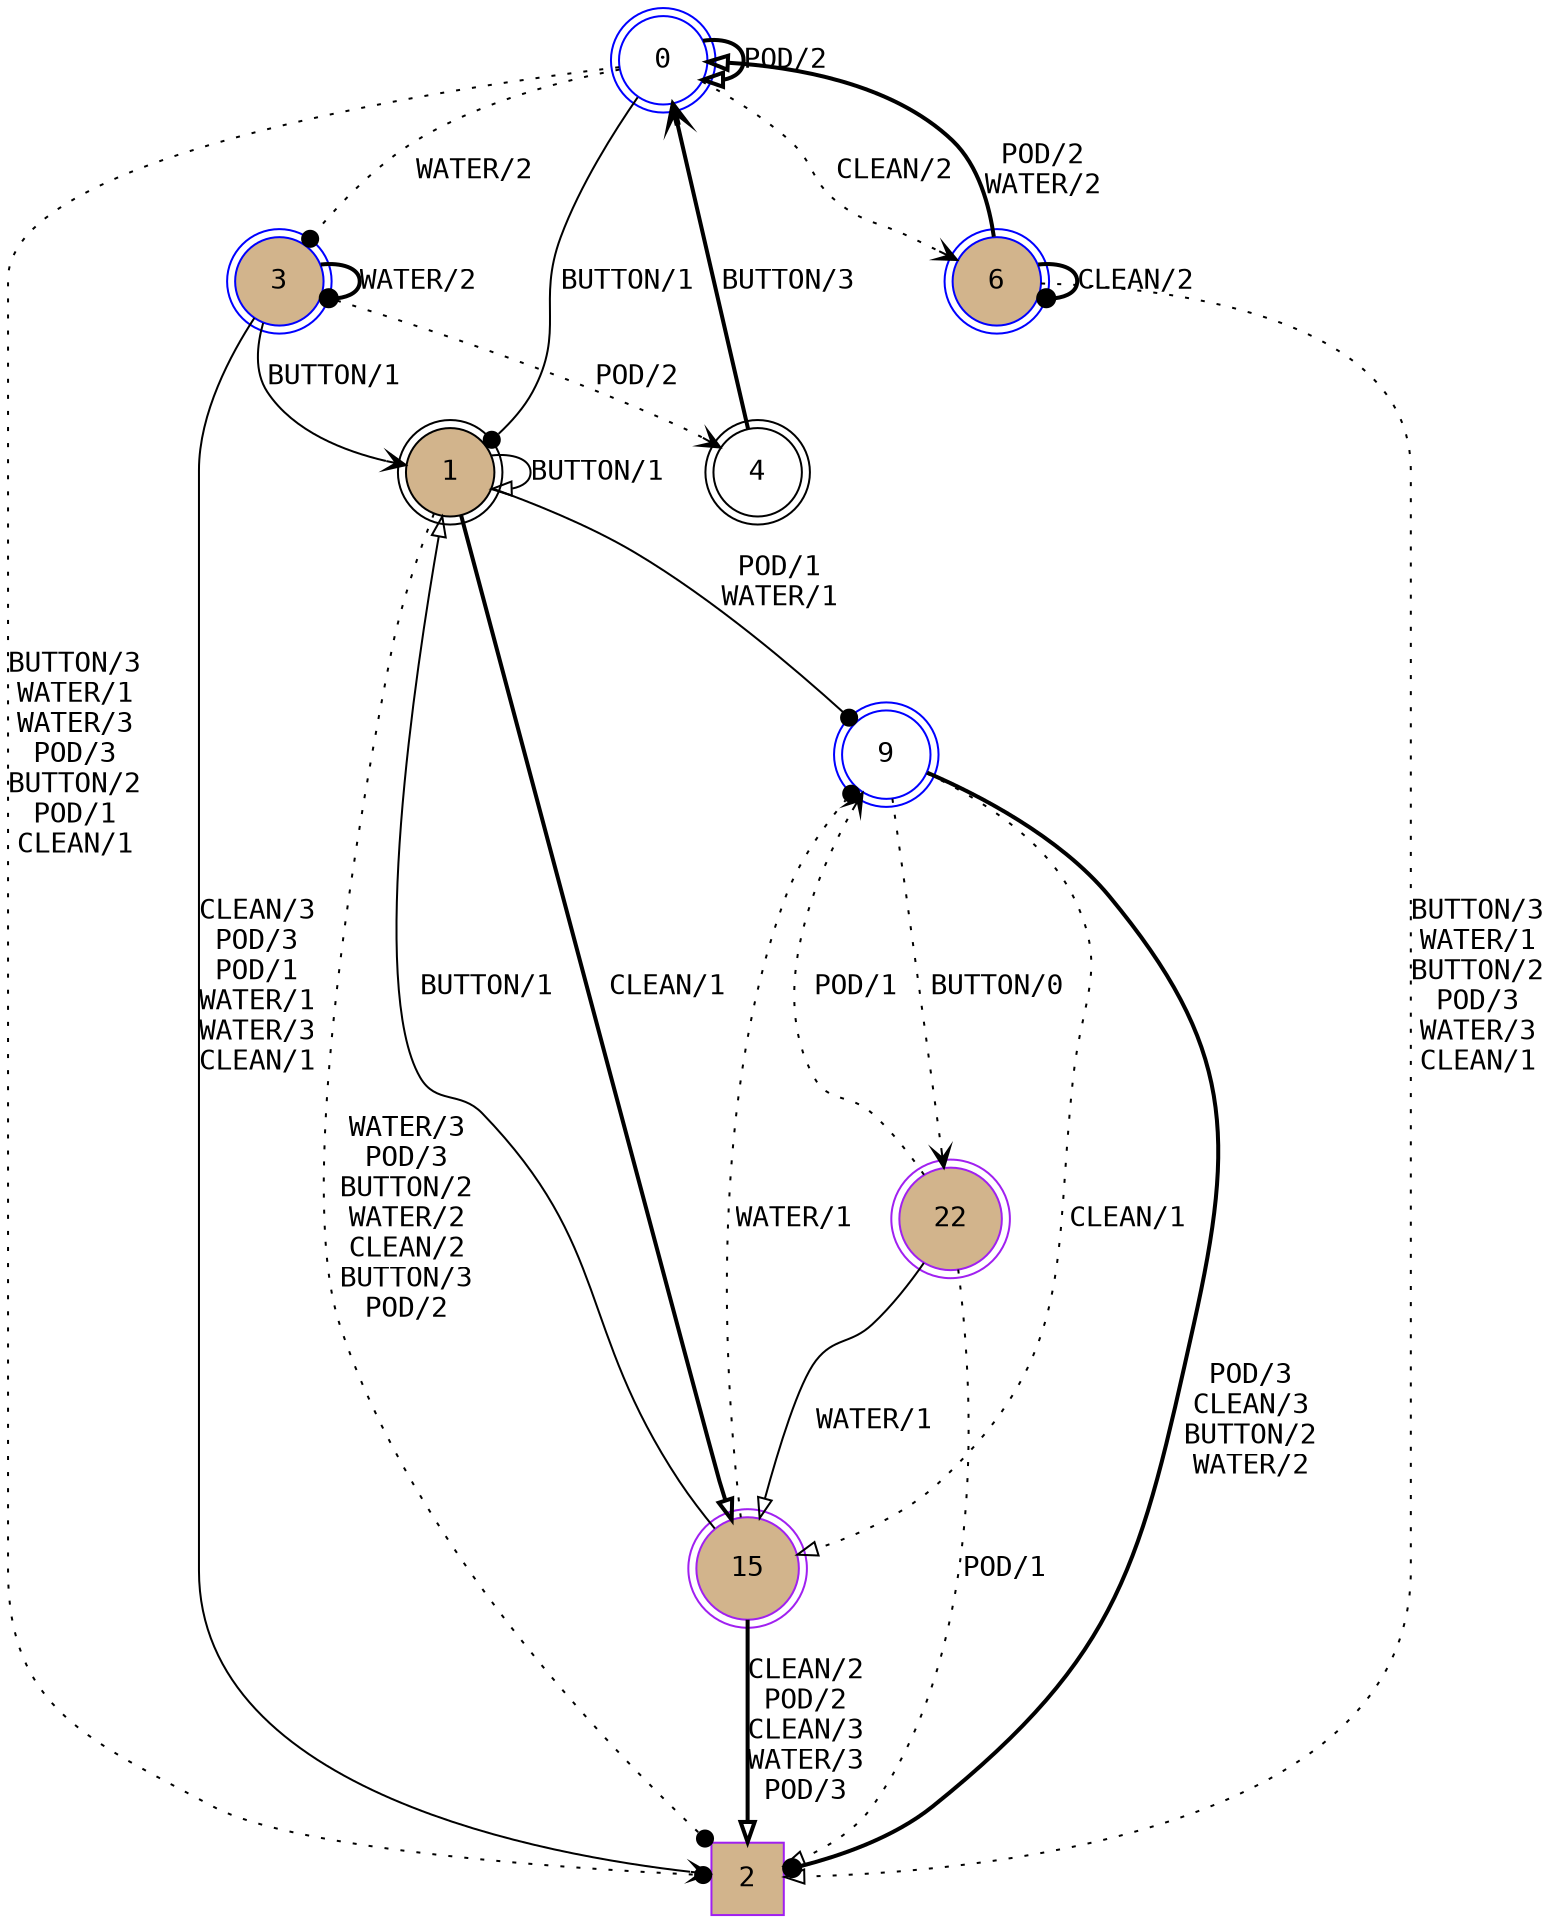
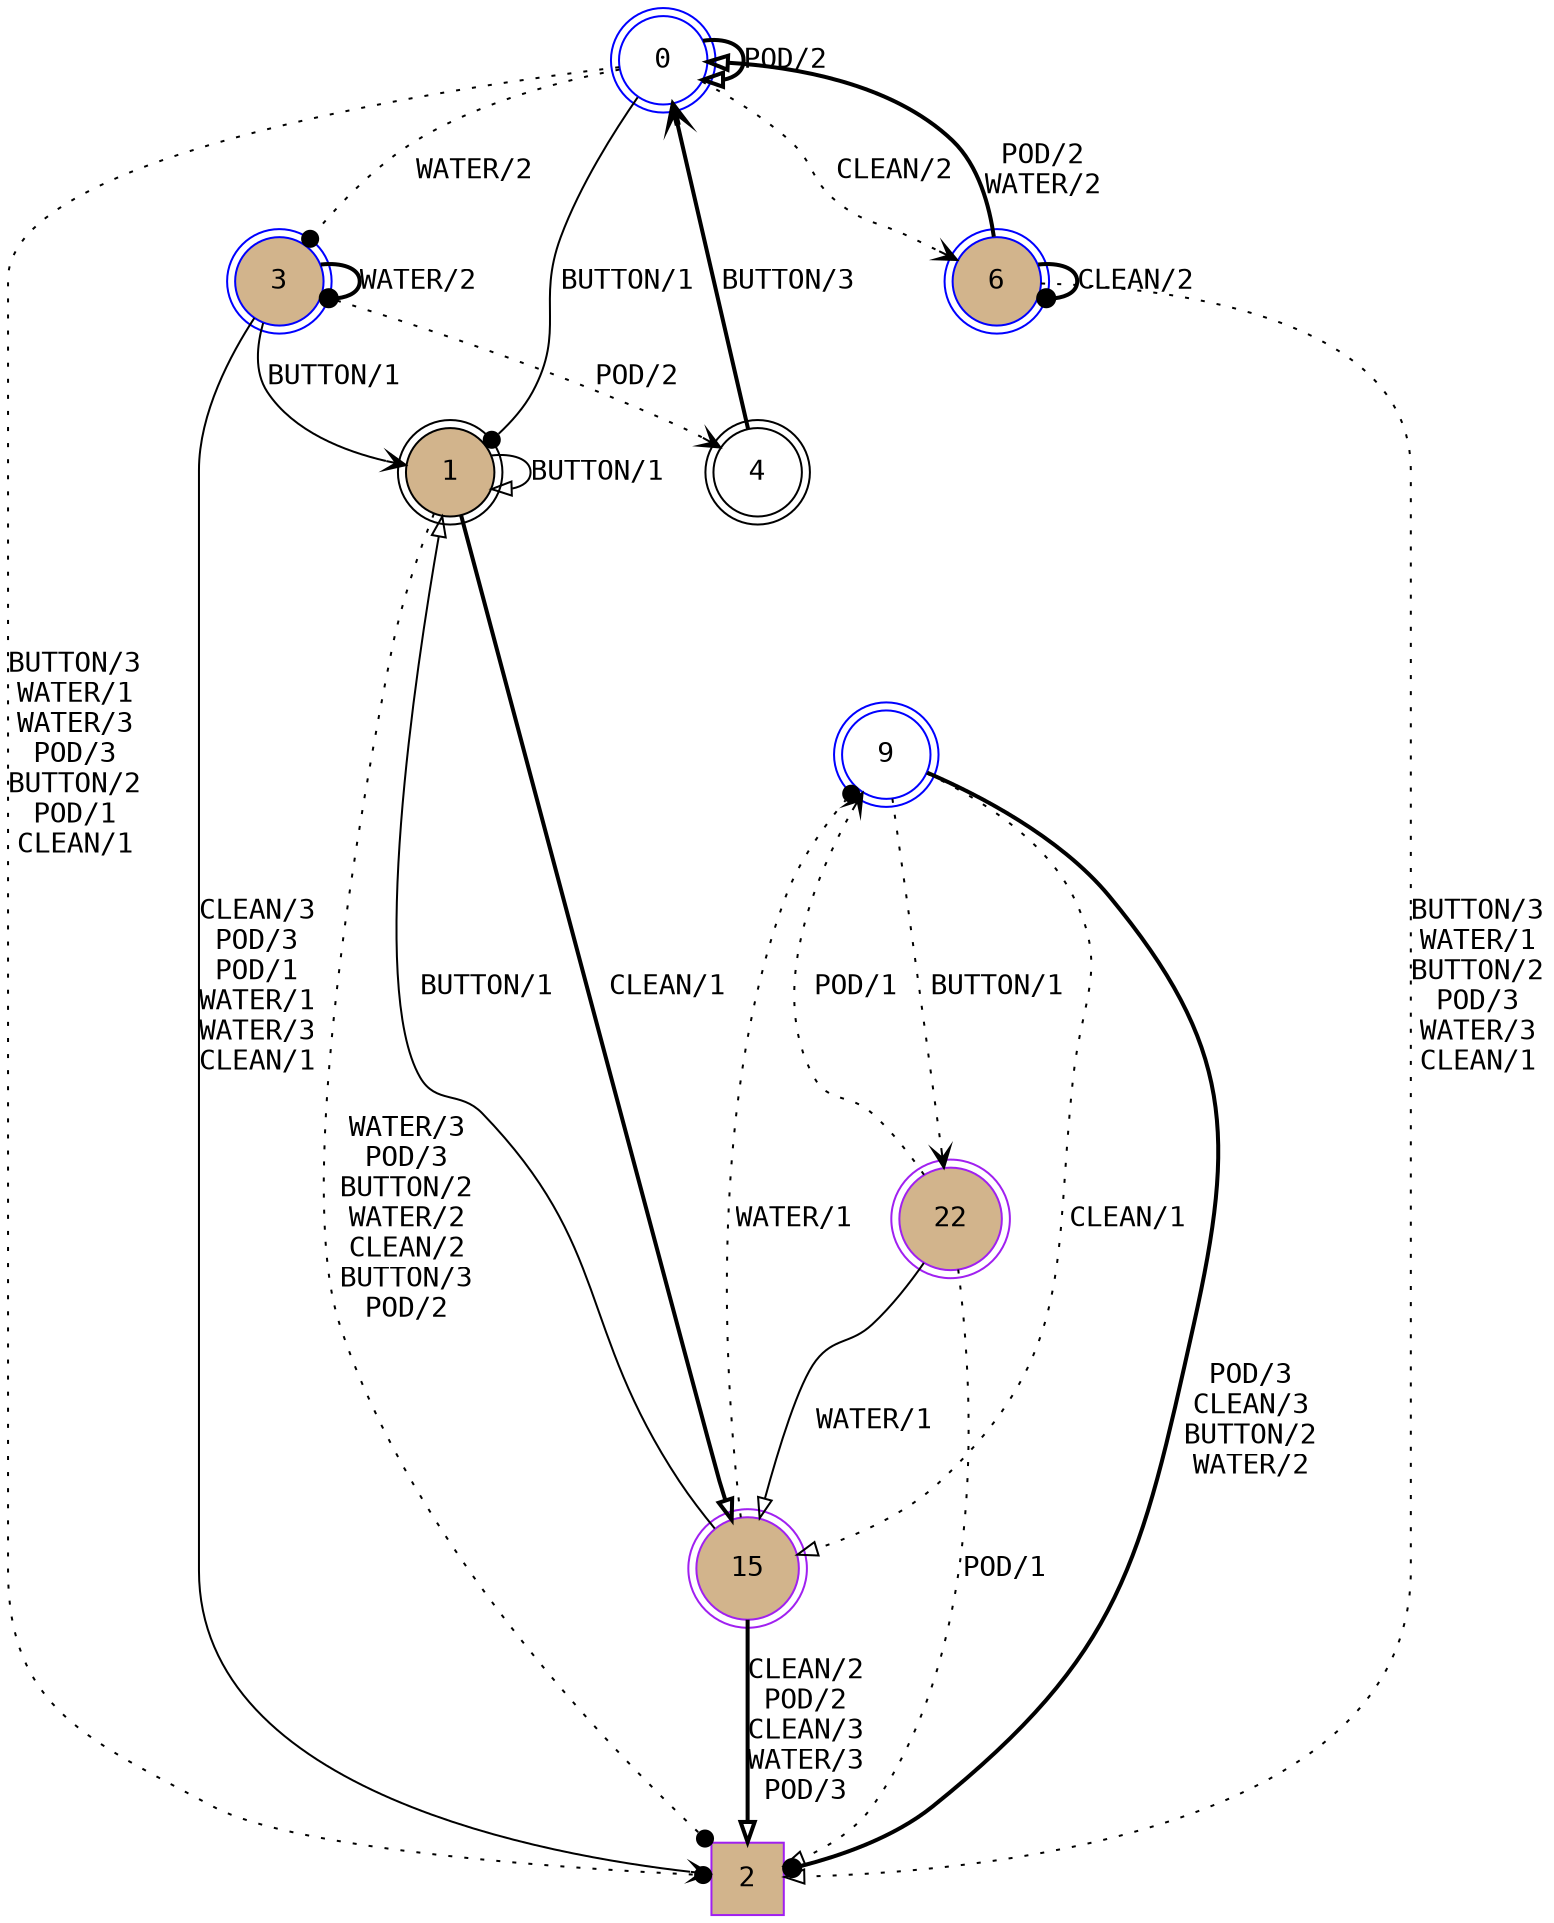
(679, 581) -> none
(998, 987) -> (998, 987)
